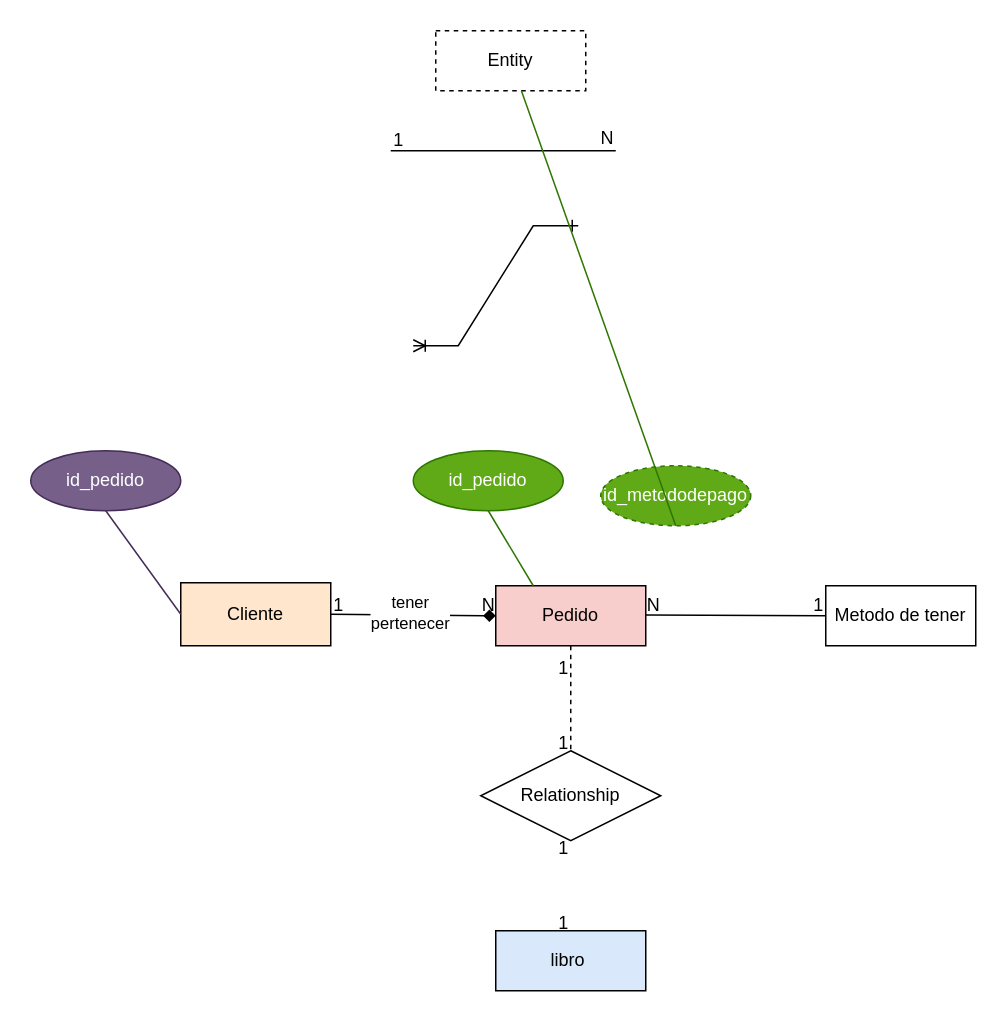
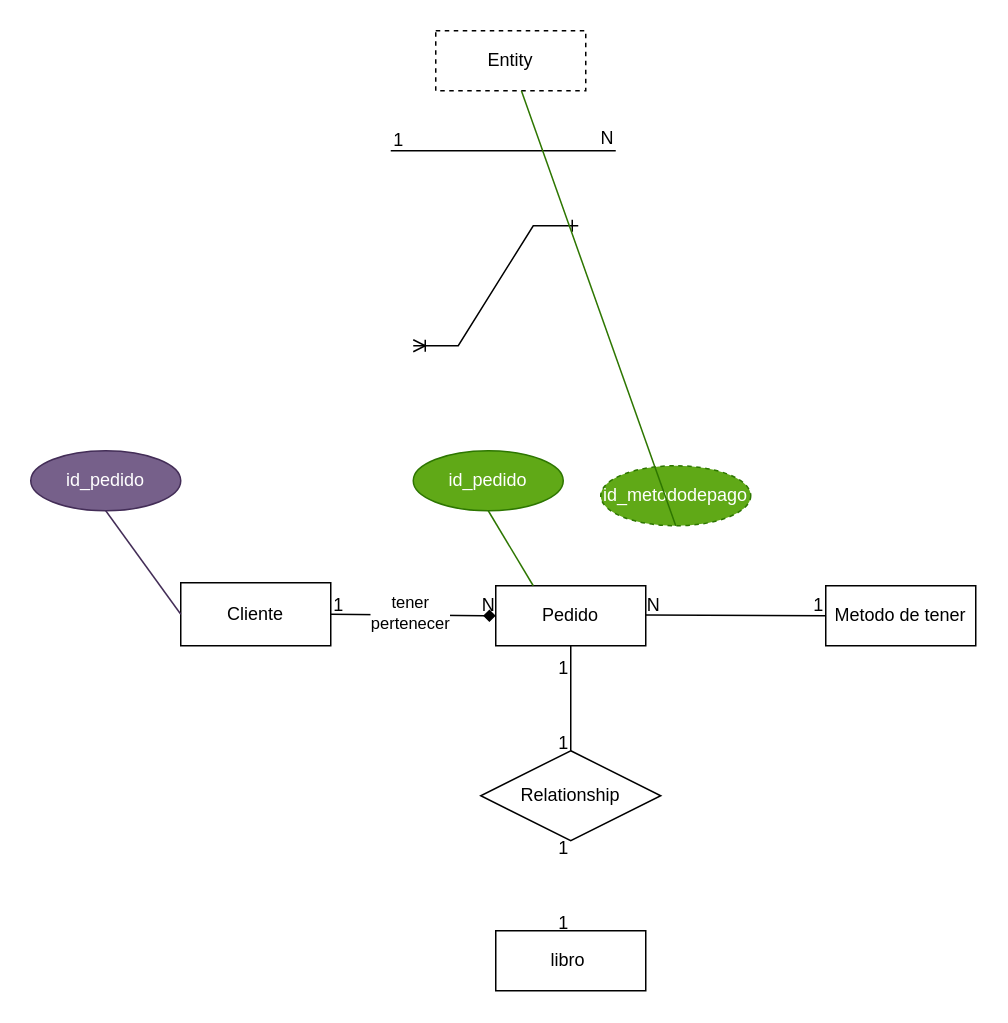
(256, 614) -> (256, 614)
(571, 616) -> (571, 616)
(571, 699) -> (571, 699)
(571, 961) -> (571, 961)
